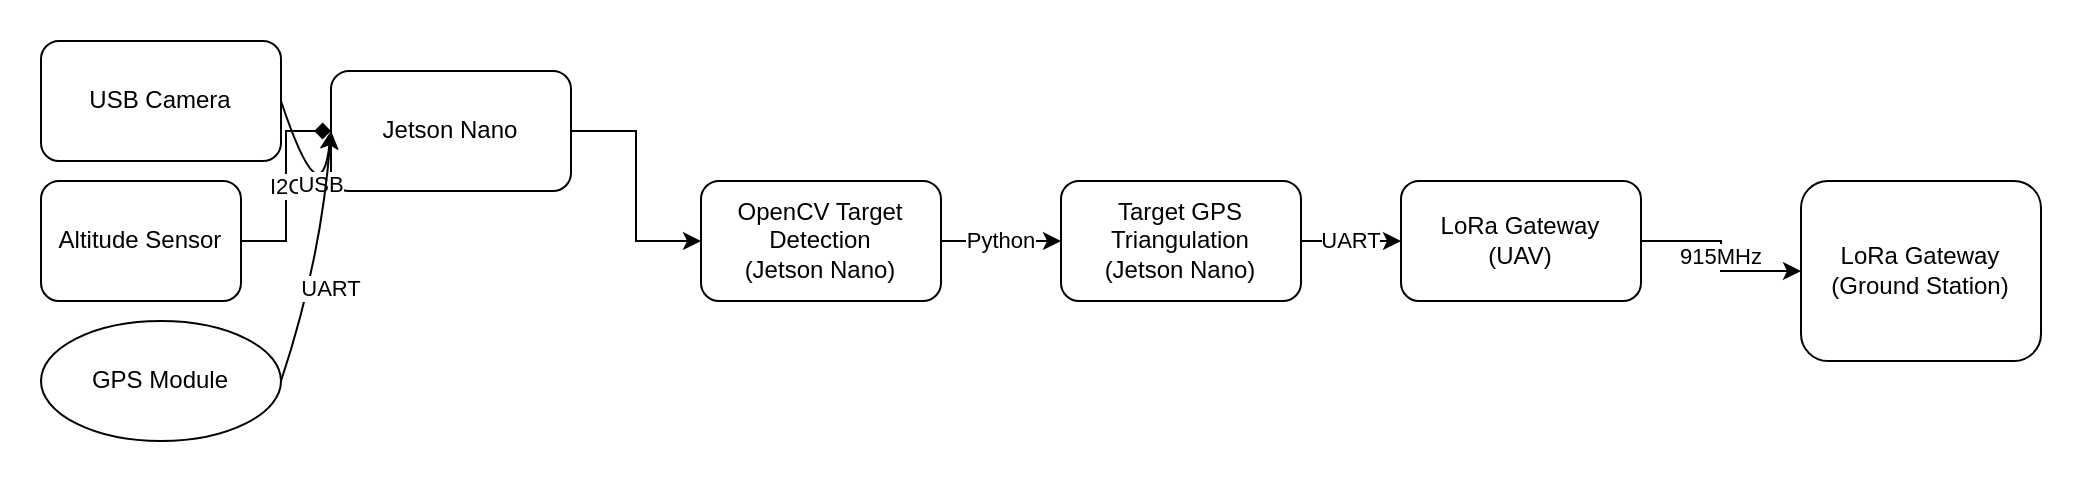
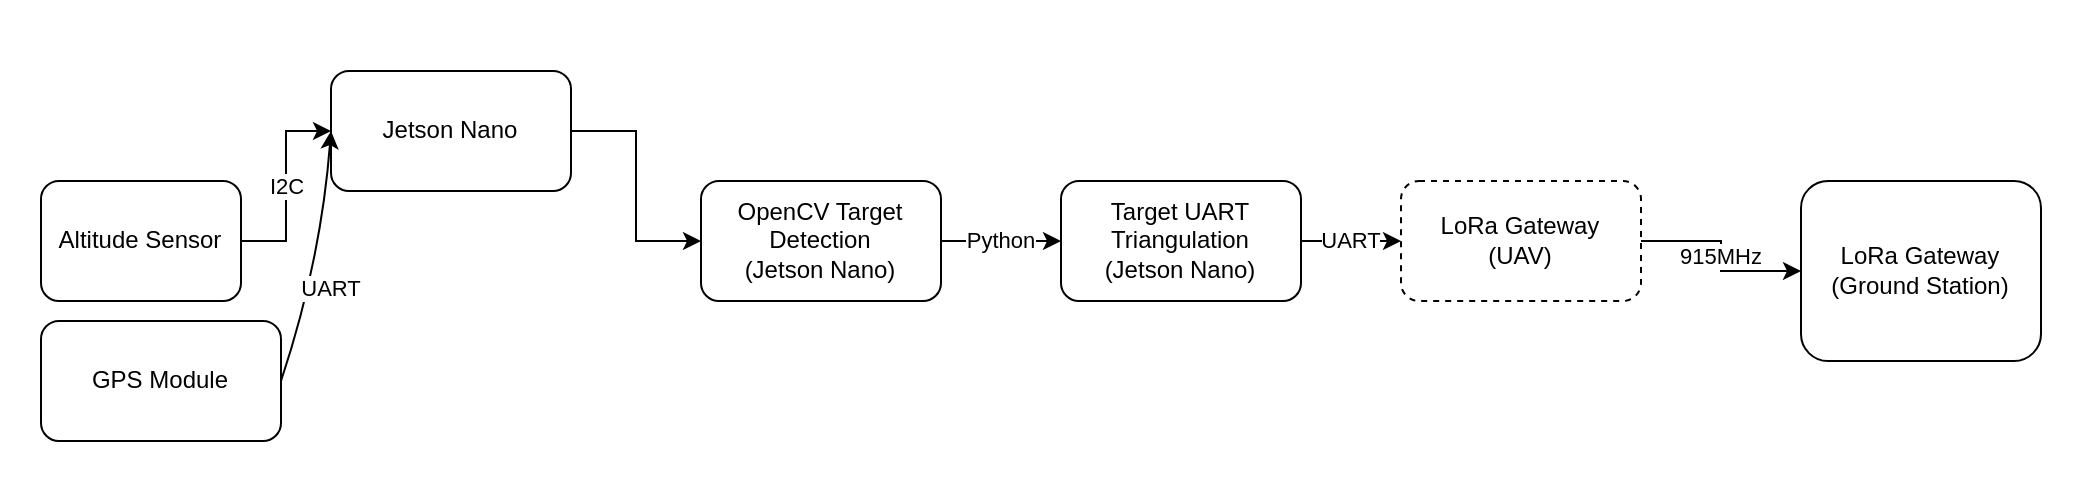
(161, 101) -> none
(315, 131) -> (316, 131)
(305, 160) -> none
(1181, 241) -> (1181, 241)
(1521, 241) -> (1521, 241)
(161, 381) -> (161, 381)
